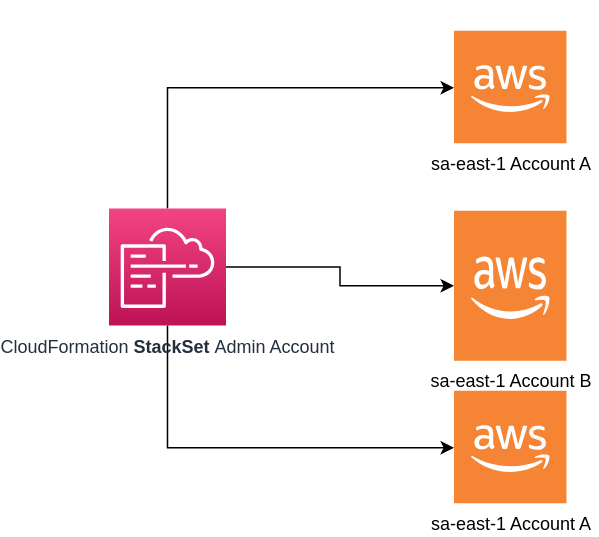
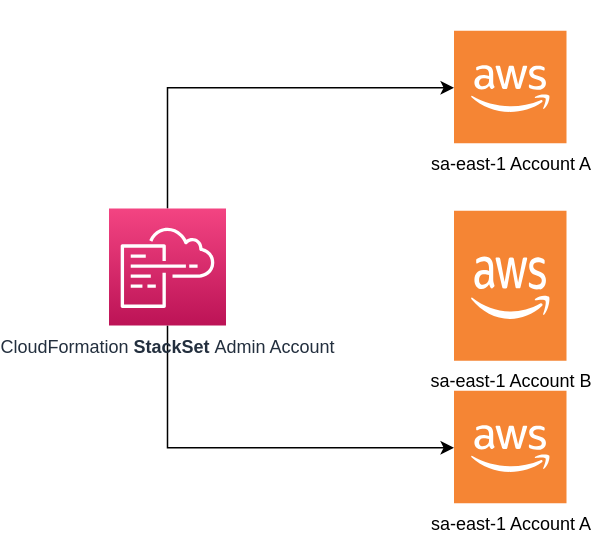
(340, 271) -> none
